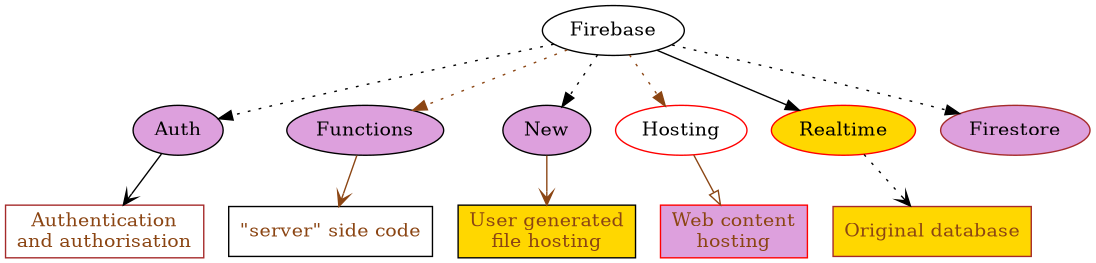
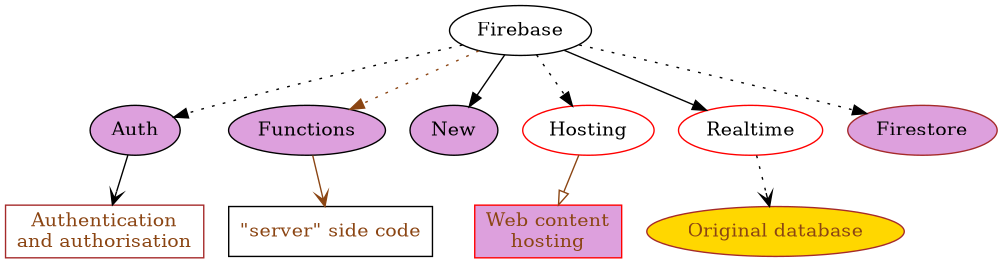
(584, 75) -> (491, 75)
(643, 75) -> (550, 75)
(843, 130) -> (751, 130)
(547, 231) -> none
(932, 231) -> (776, 231)
